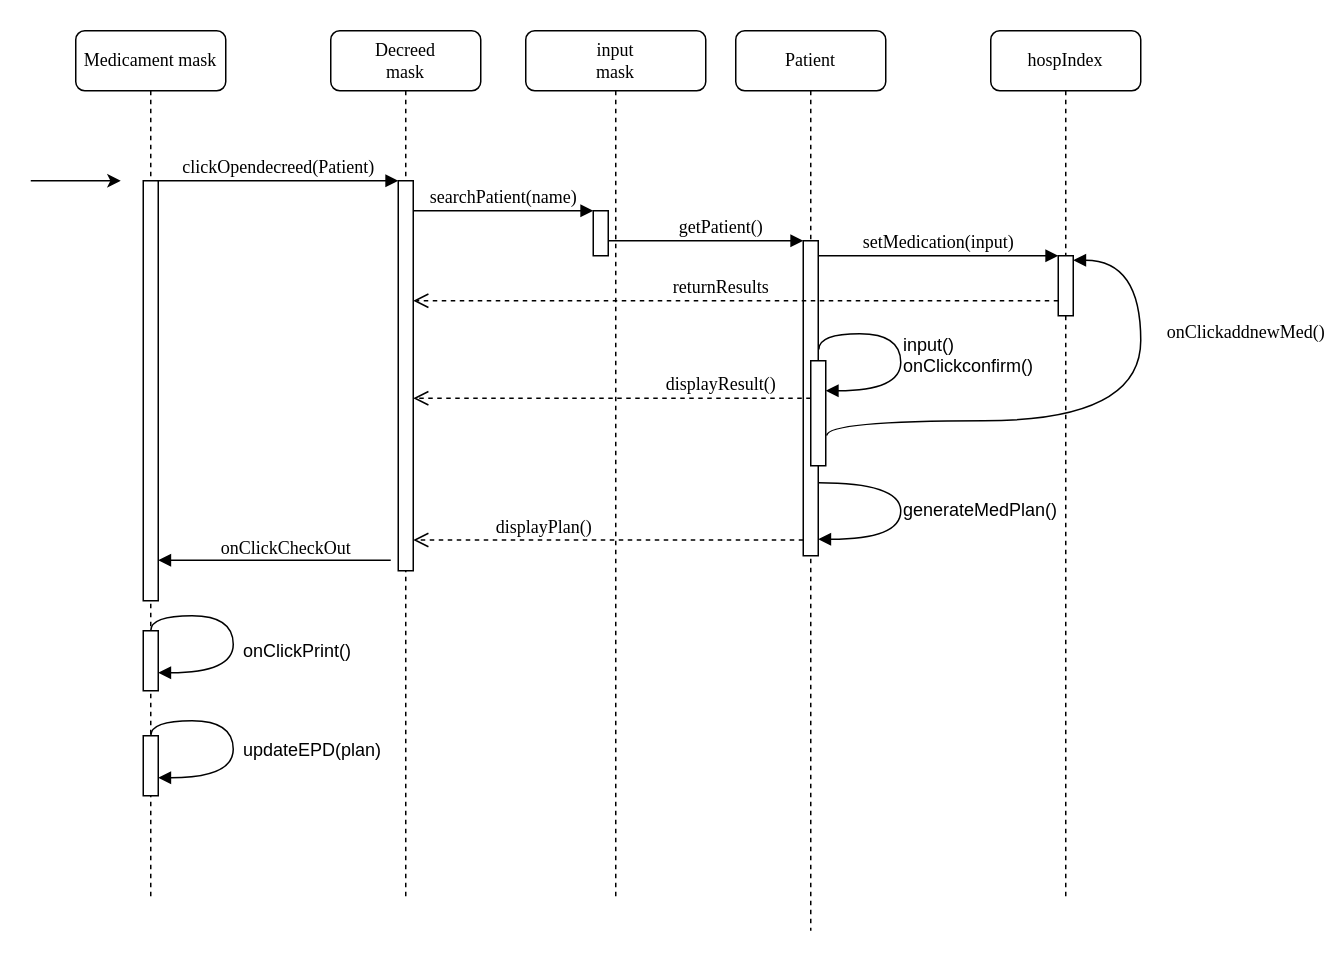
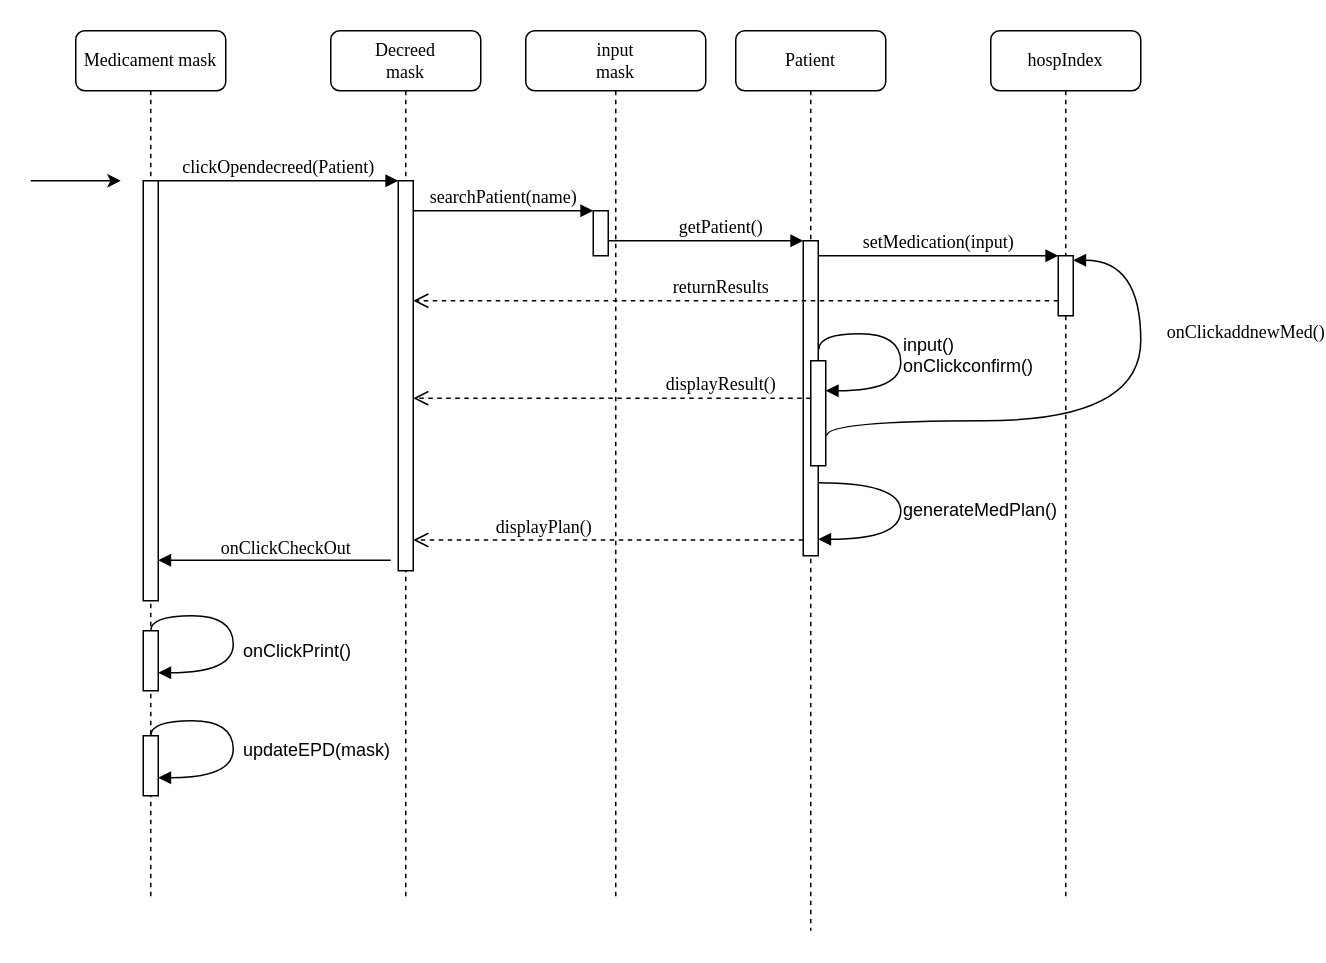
(317, 751) -> (319, 751)
